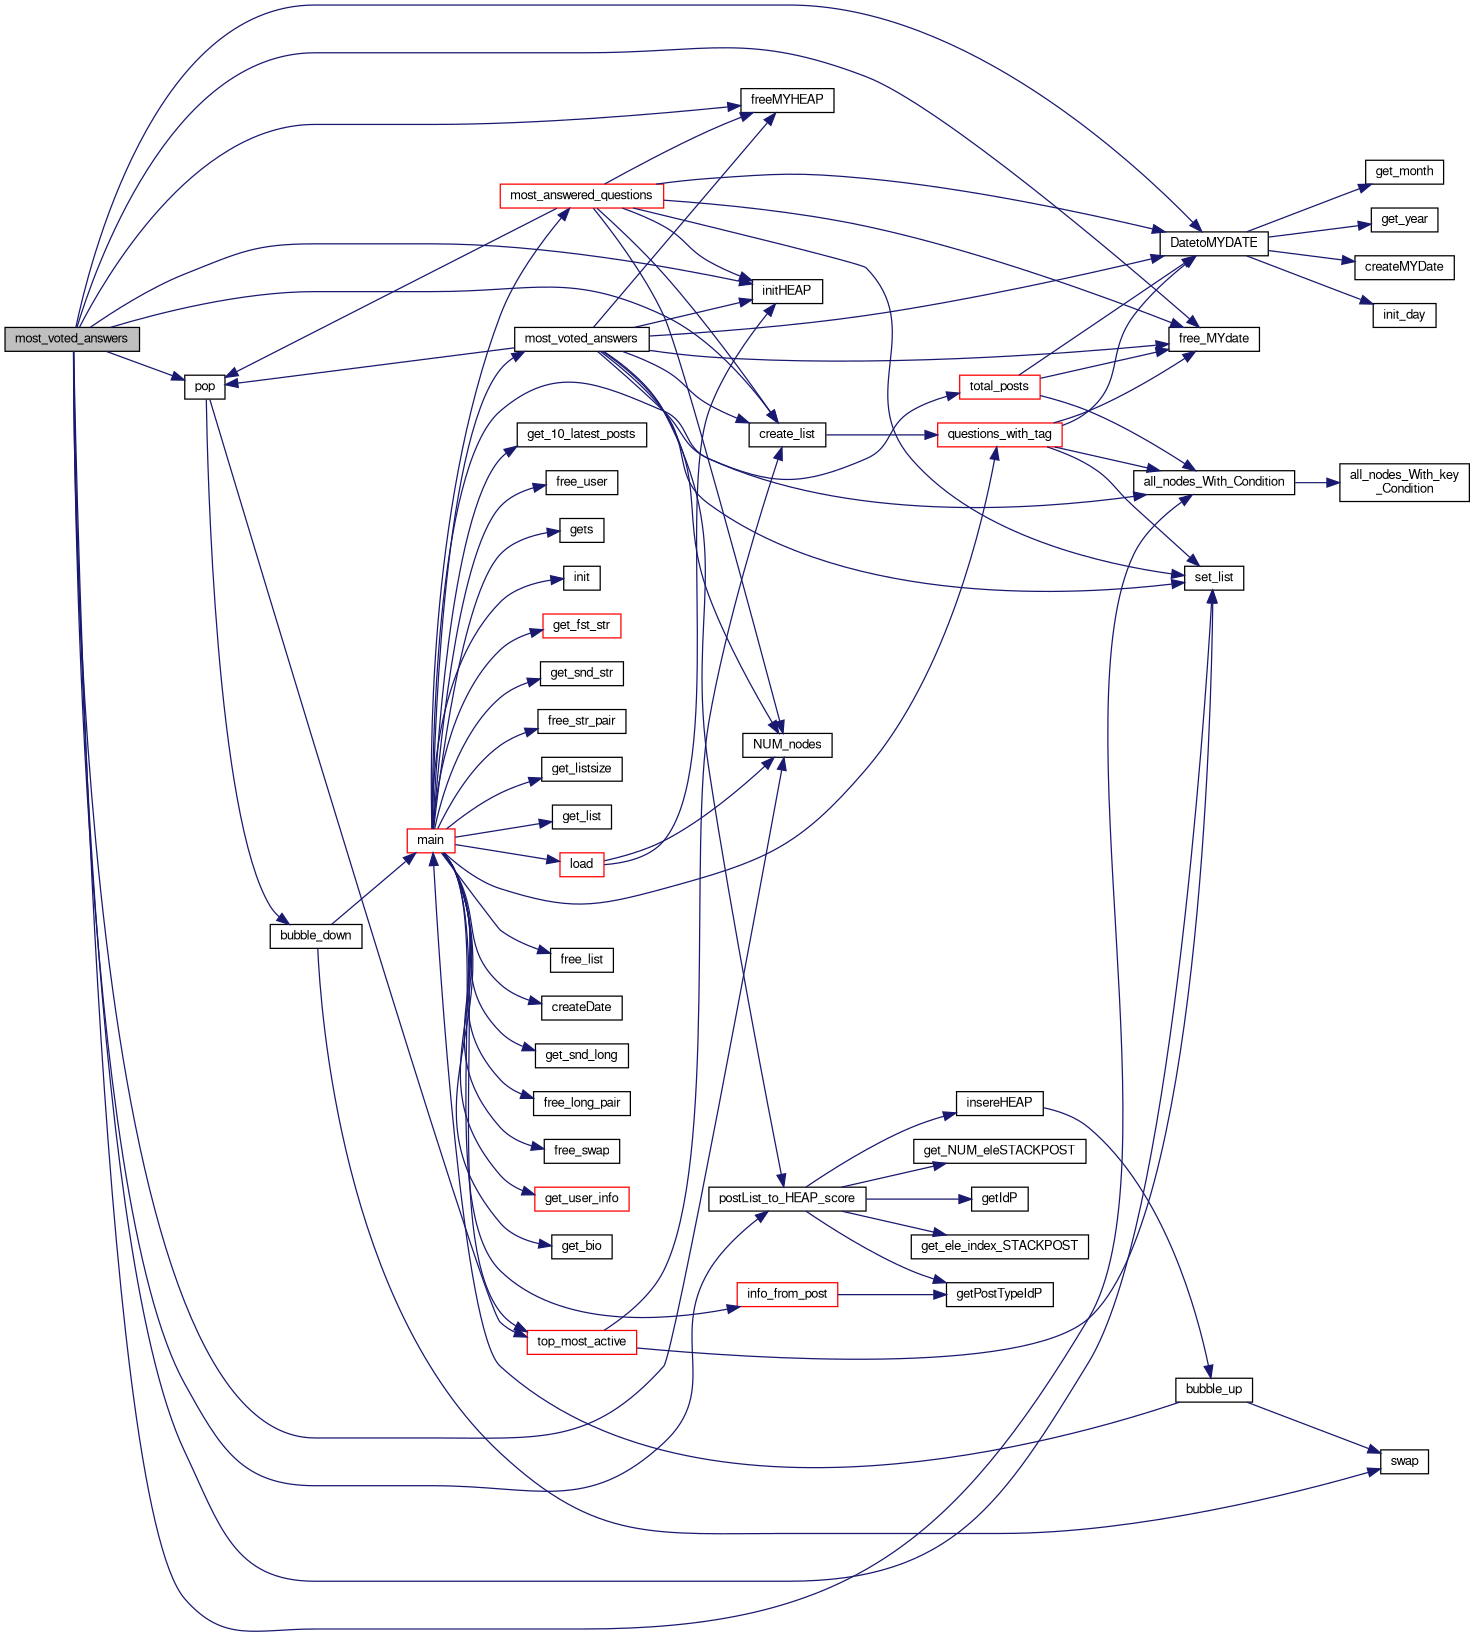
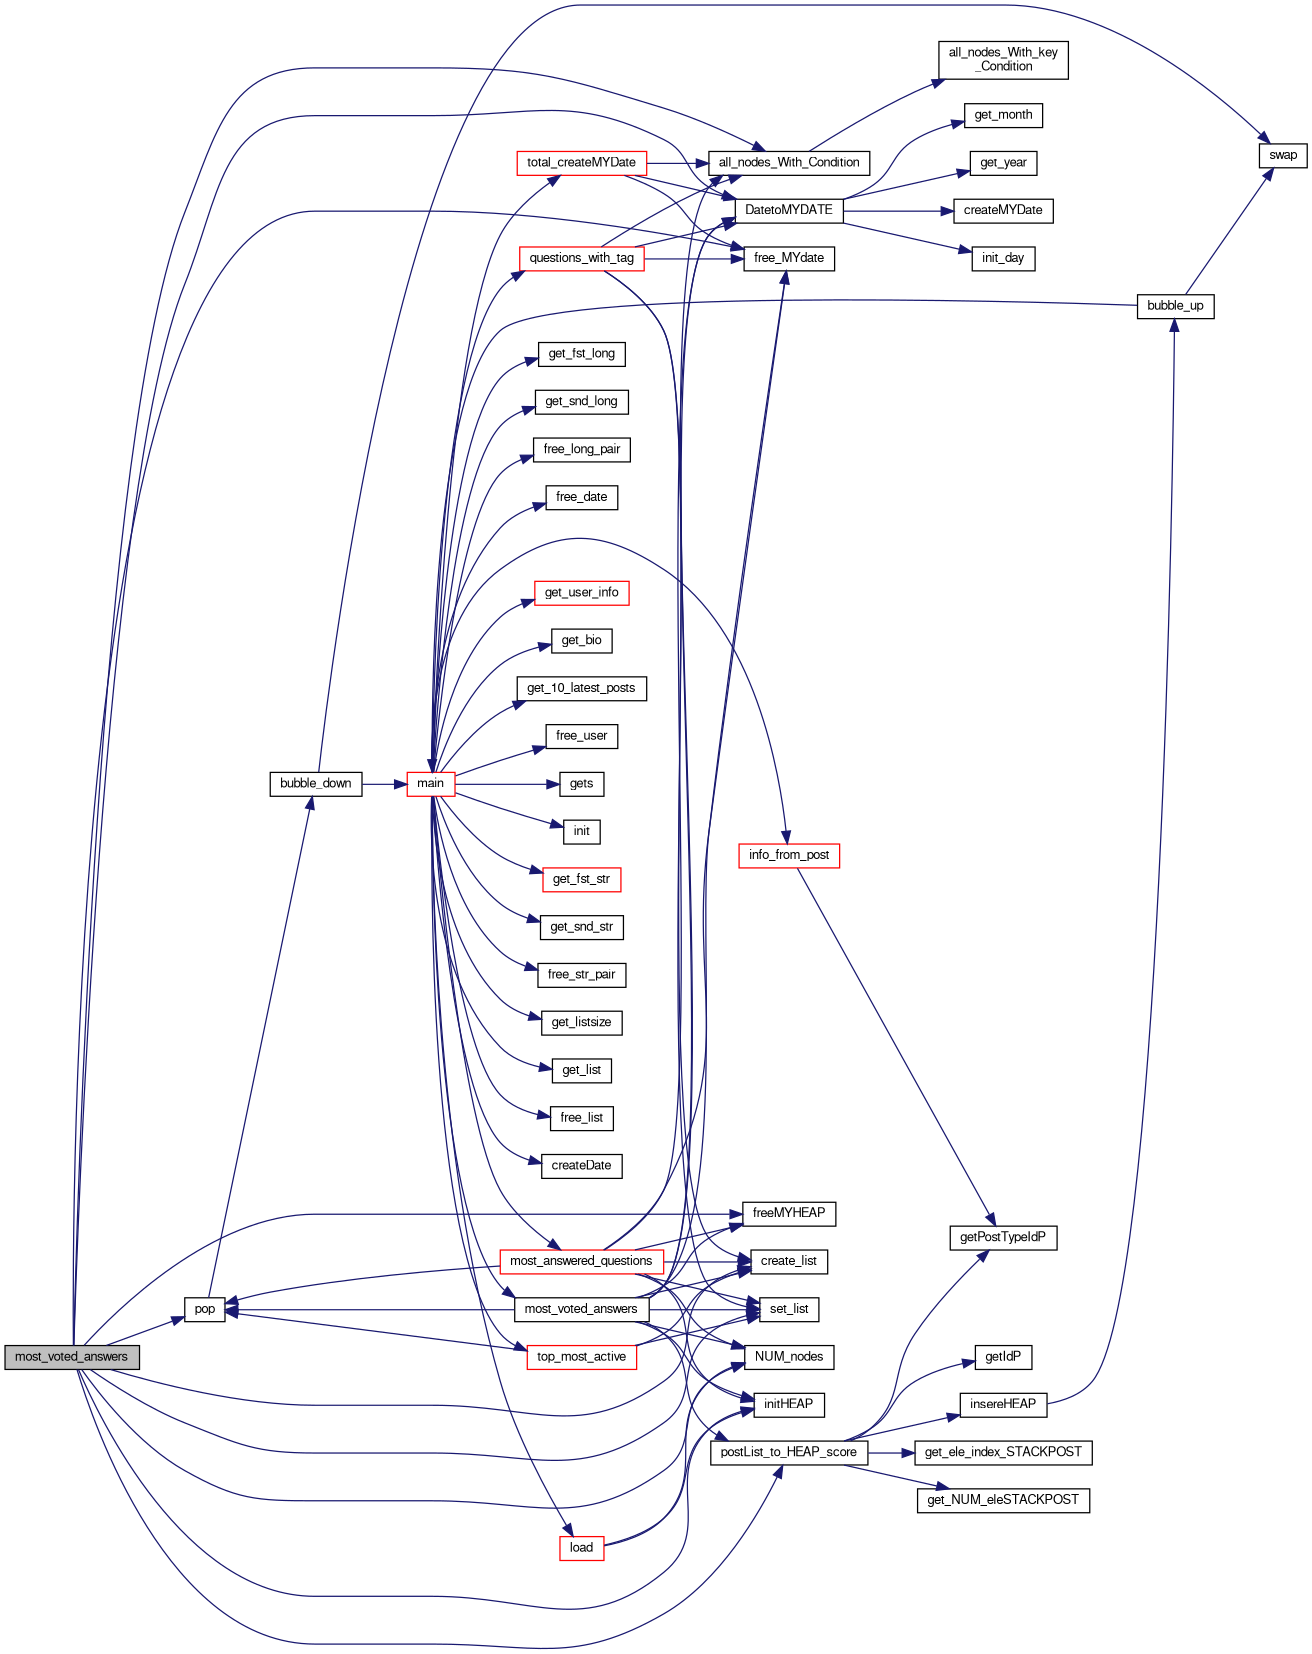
none -> (582, 354)
(1000, 387) -> (582, 163)
(875, 435) -> (680, 761)
(353, 871) -> (383, 1332)
(582, 1151) -> (582, 498)
